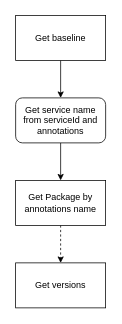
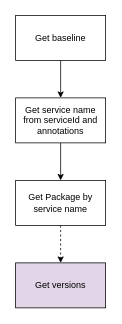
(60, 120) -> (60, 120)
(60, 203) -> (60, 203)
(60, 285) -> (60, 285)
